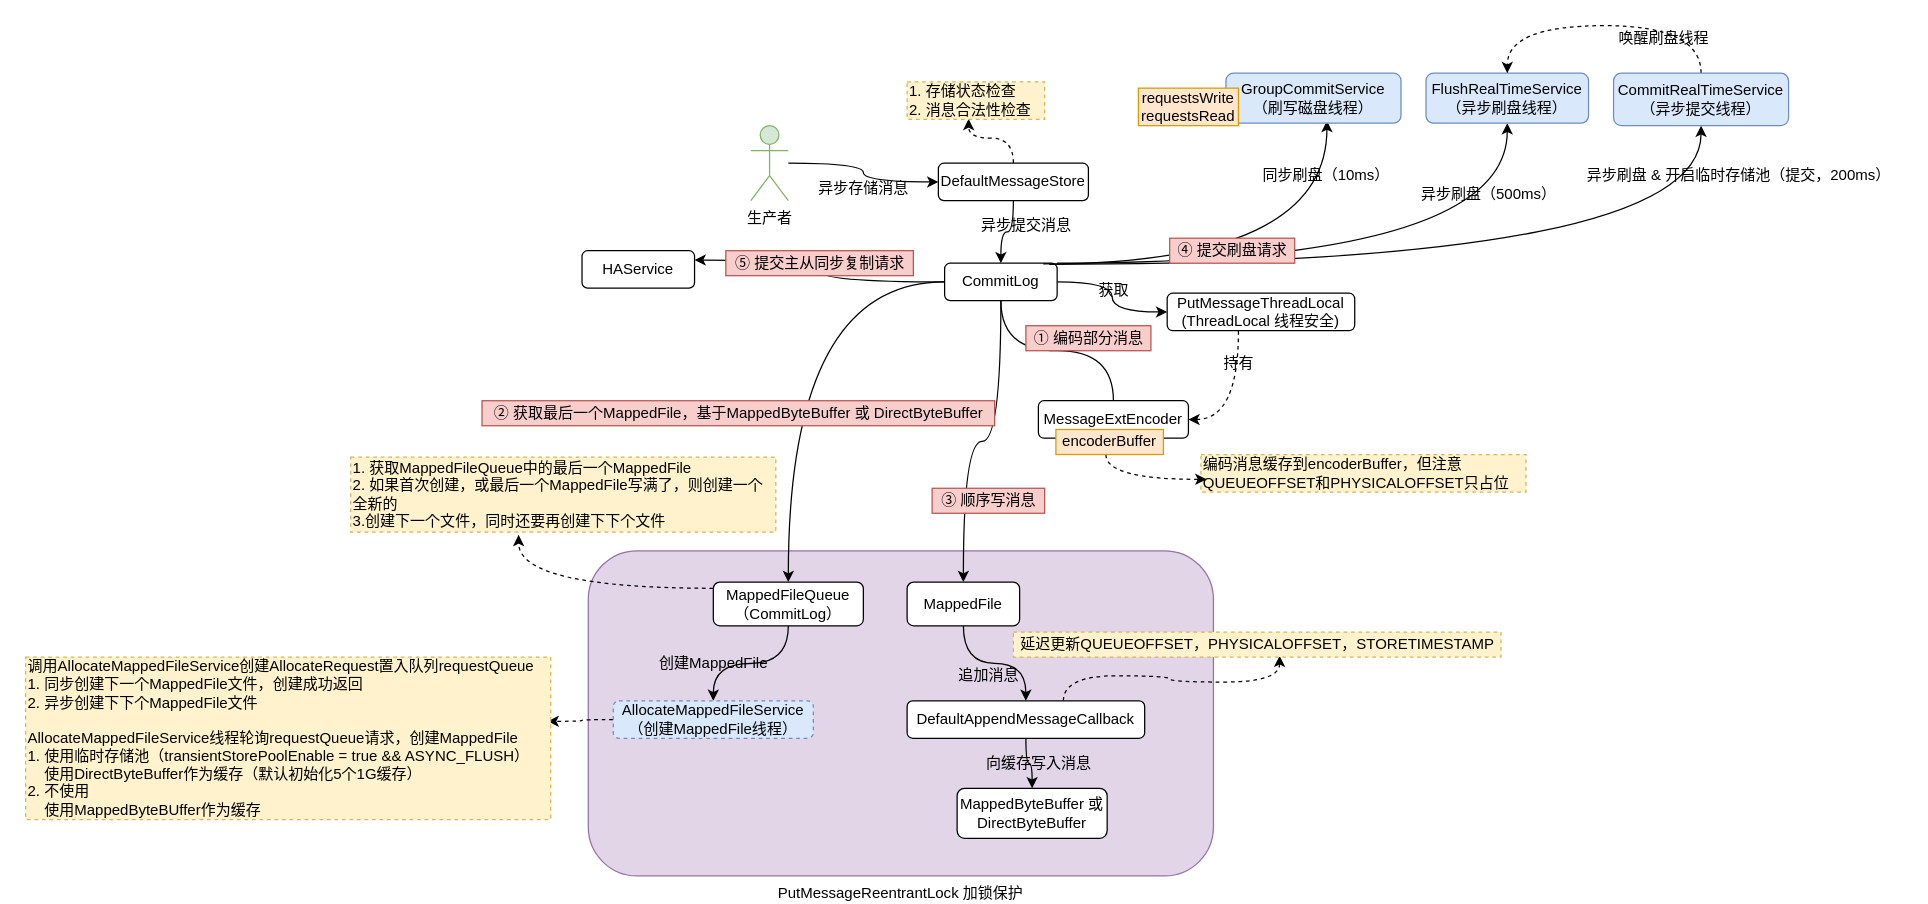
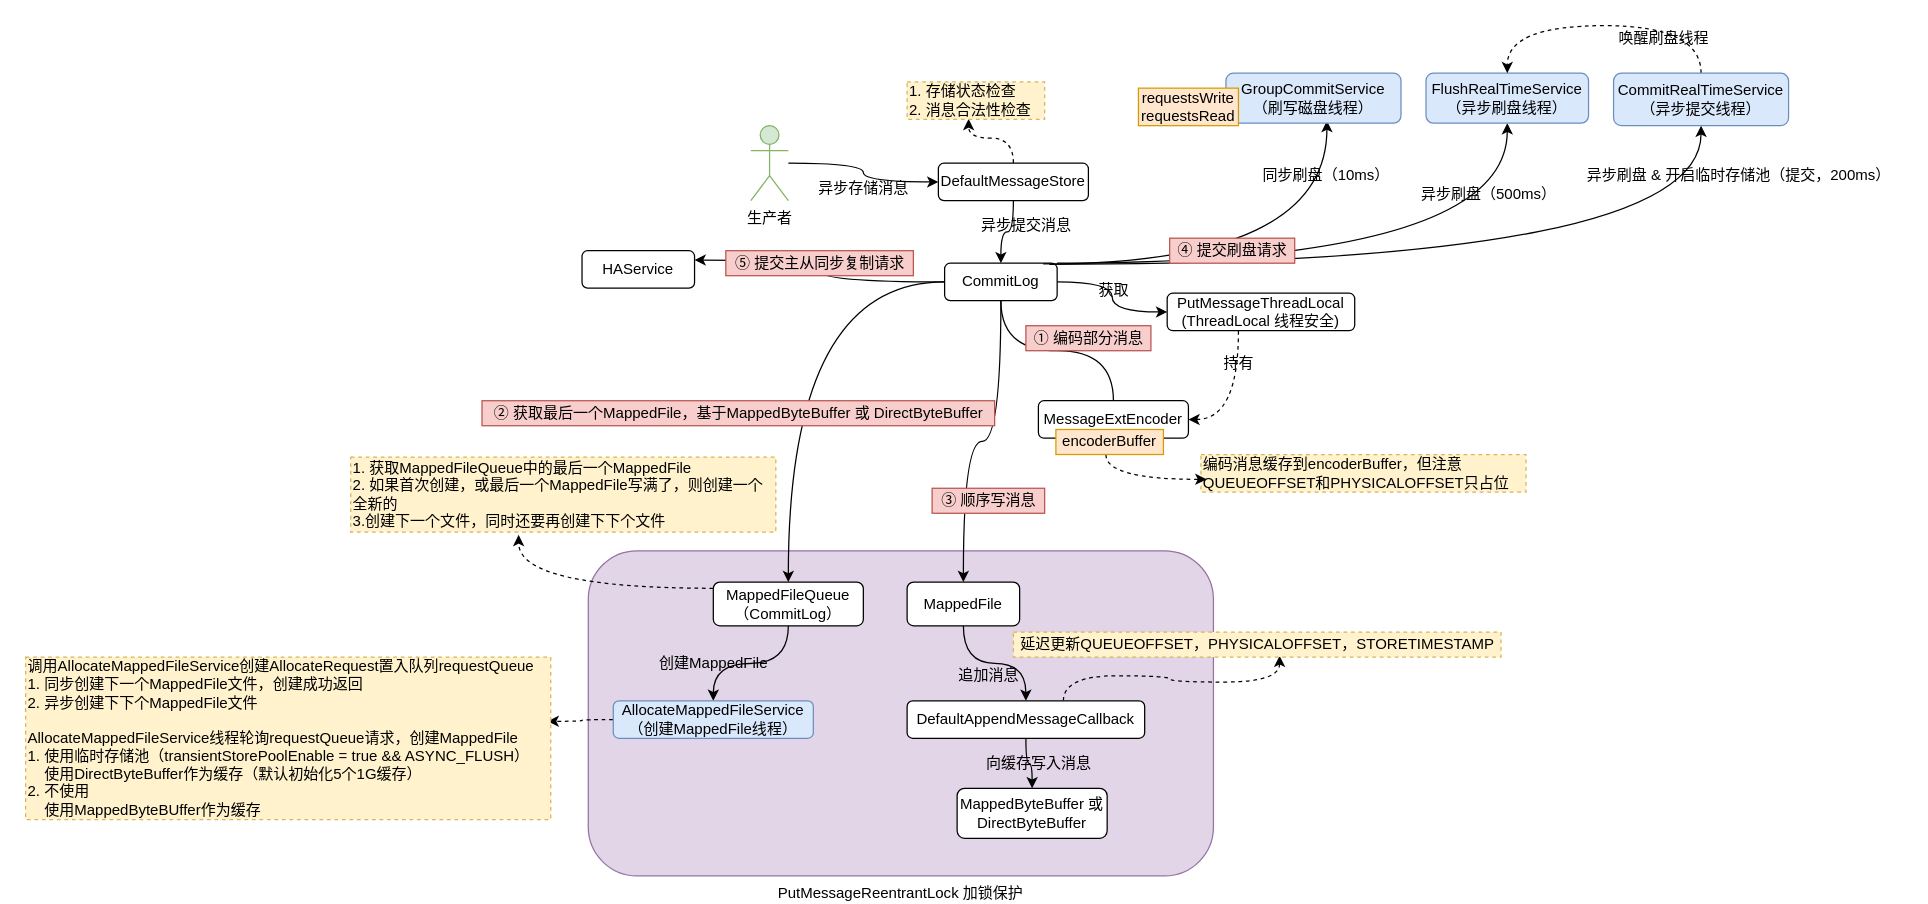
(713, 719) -> (713, 719)
